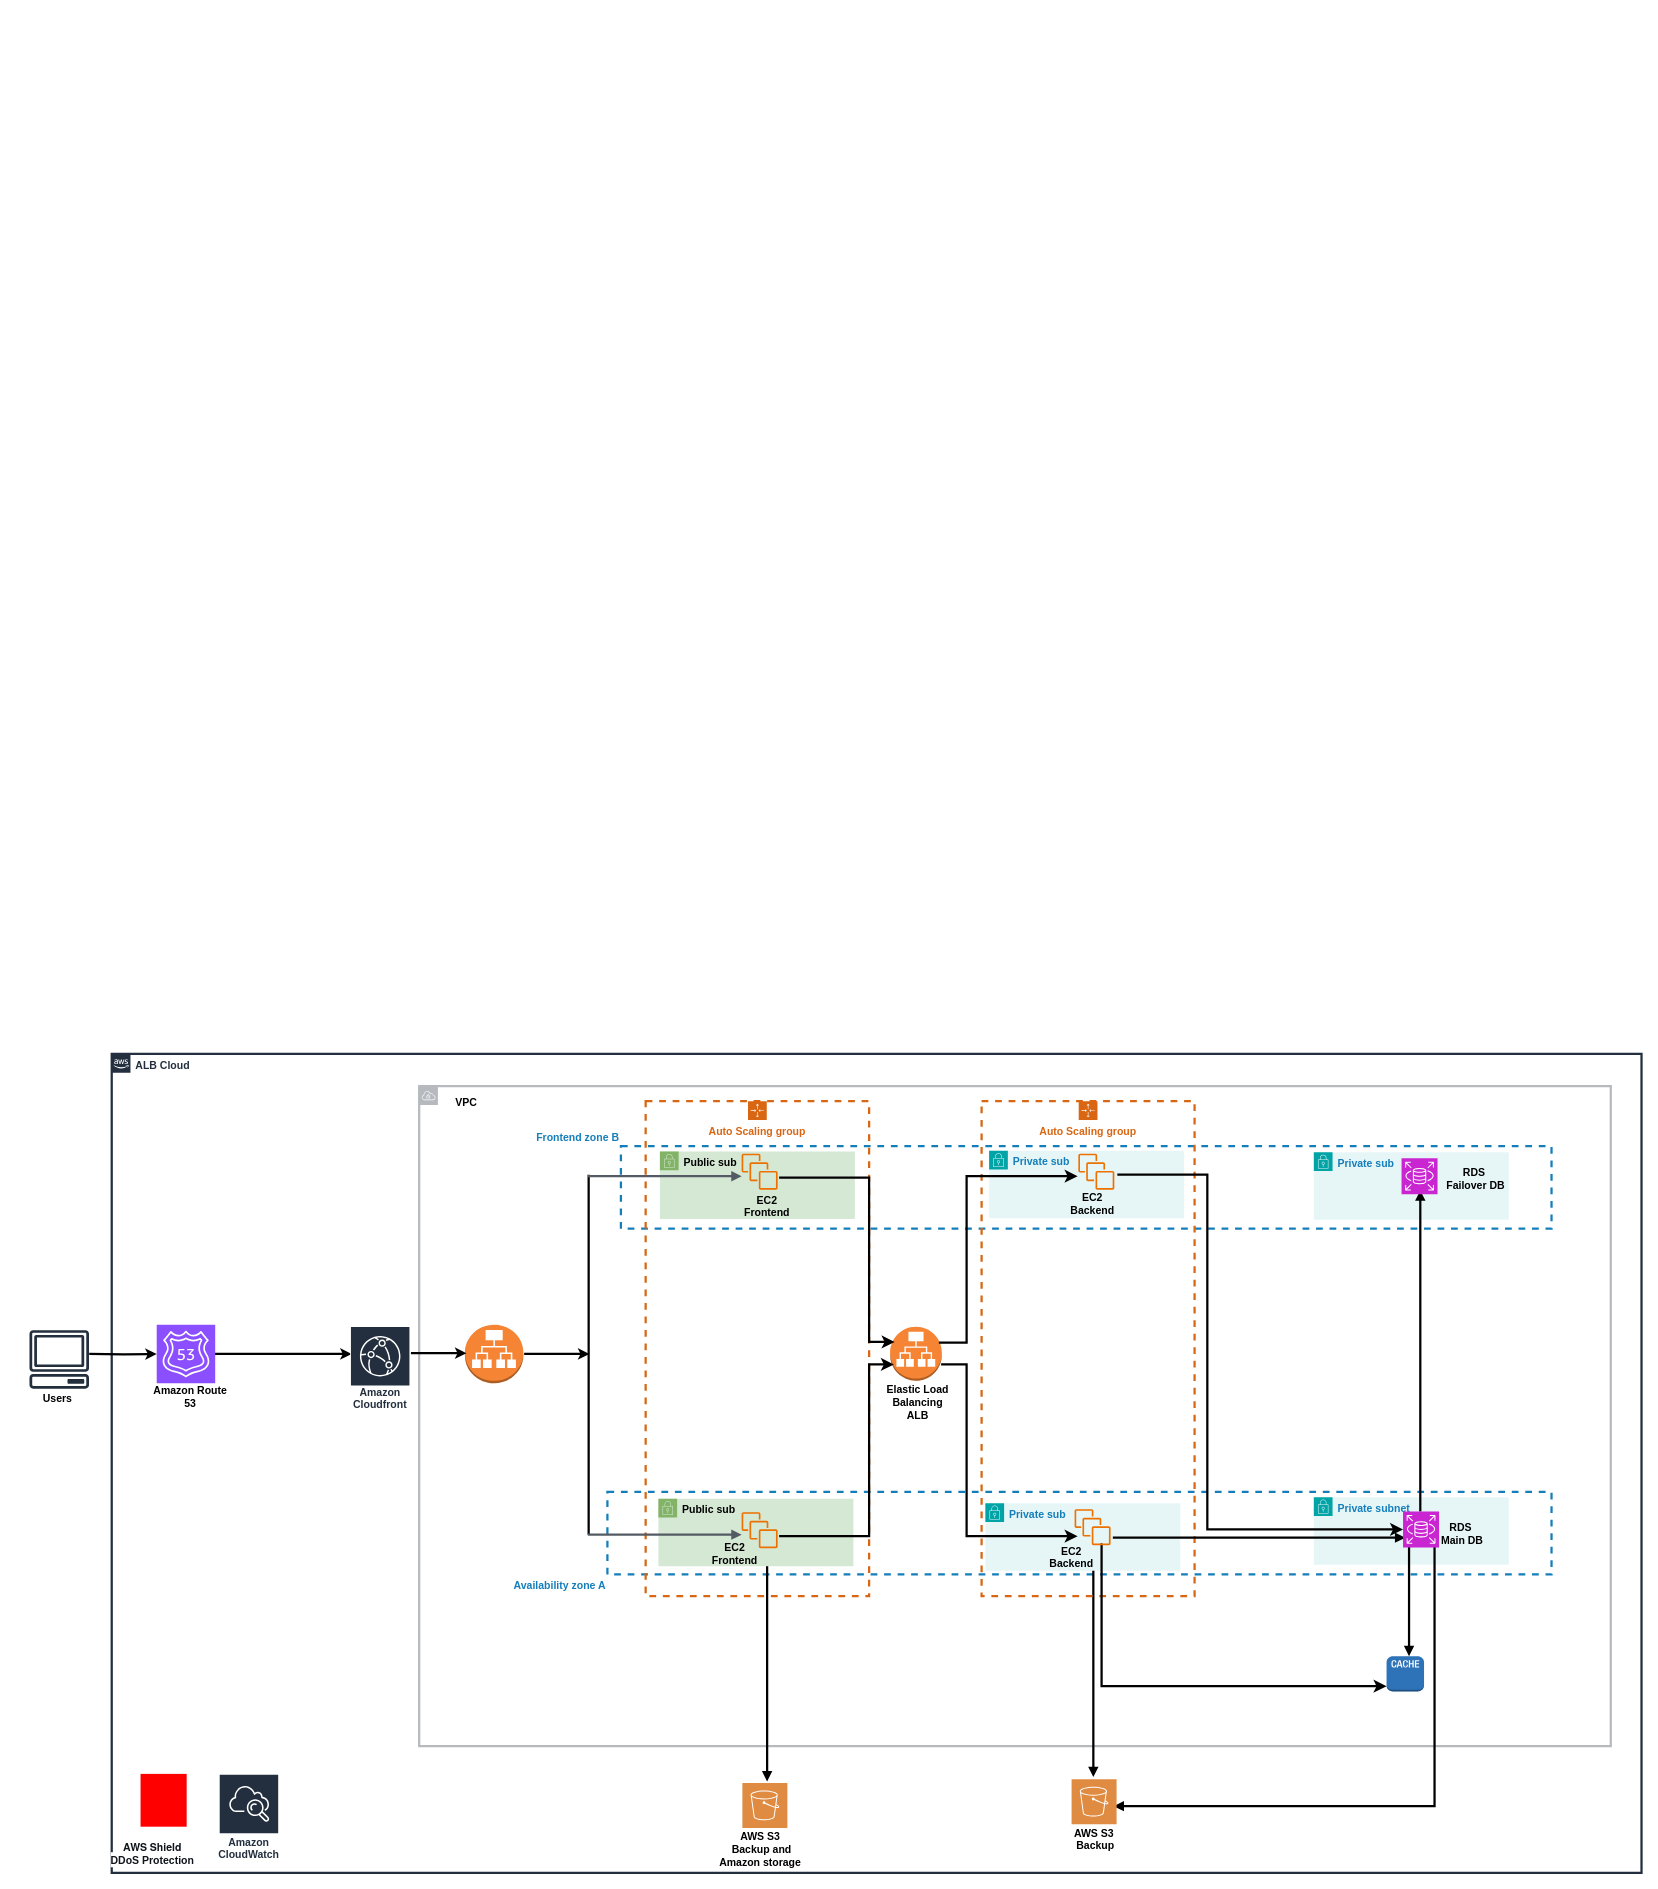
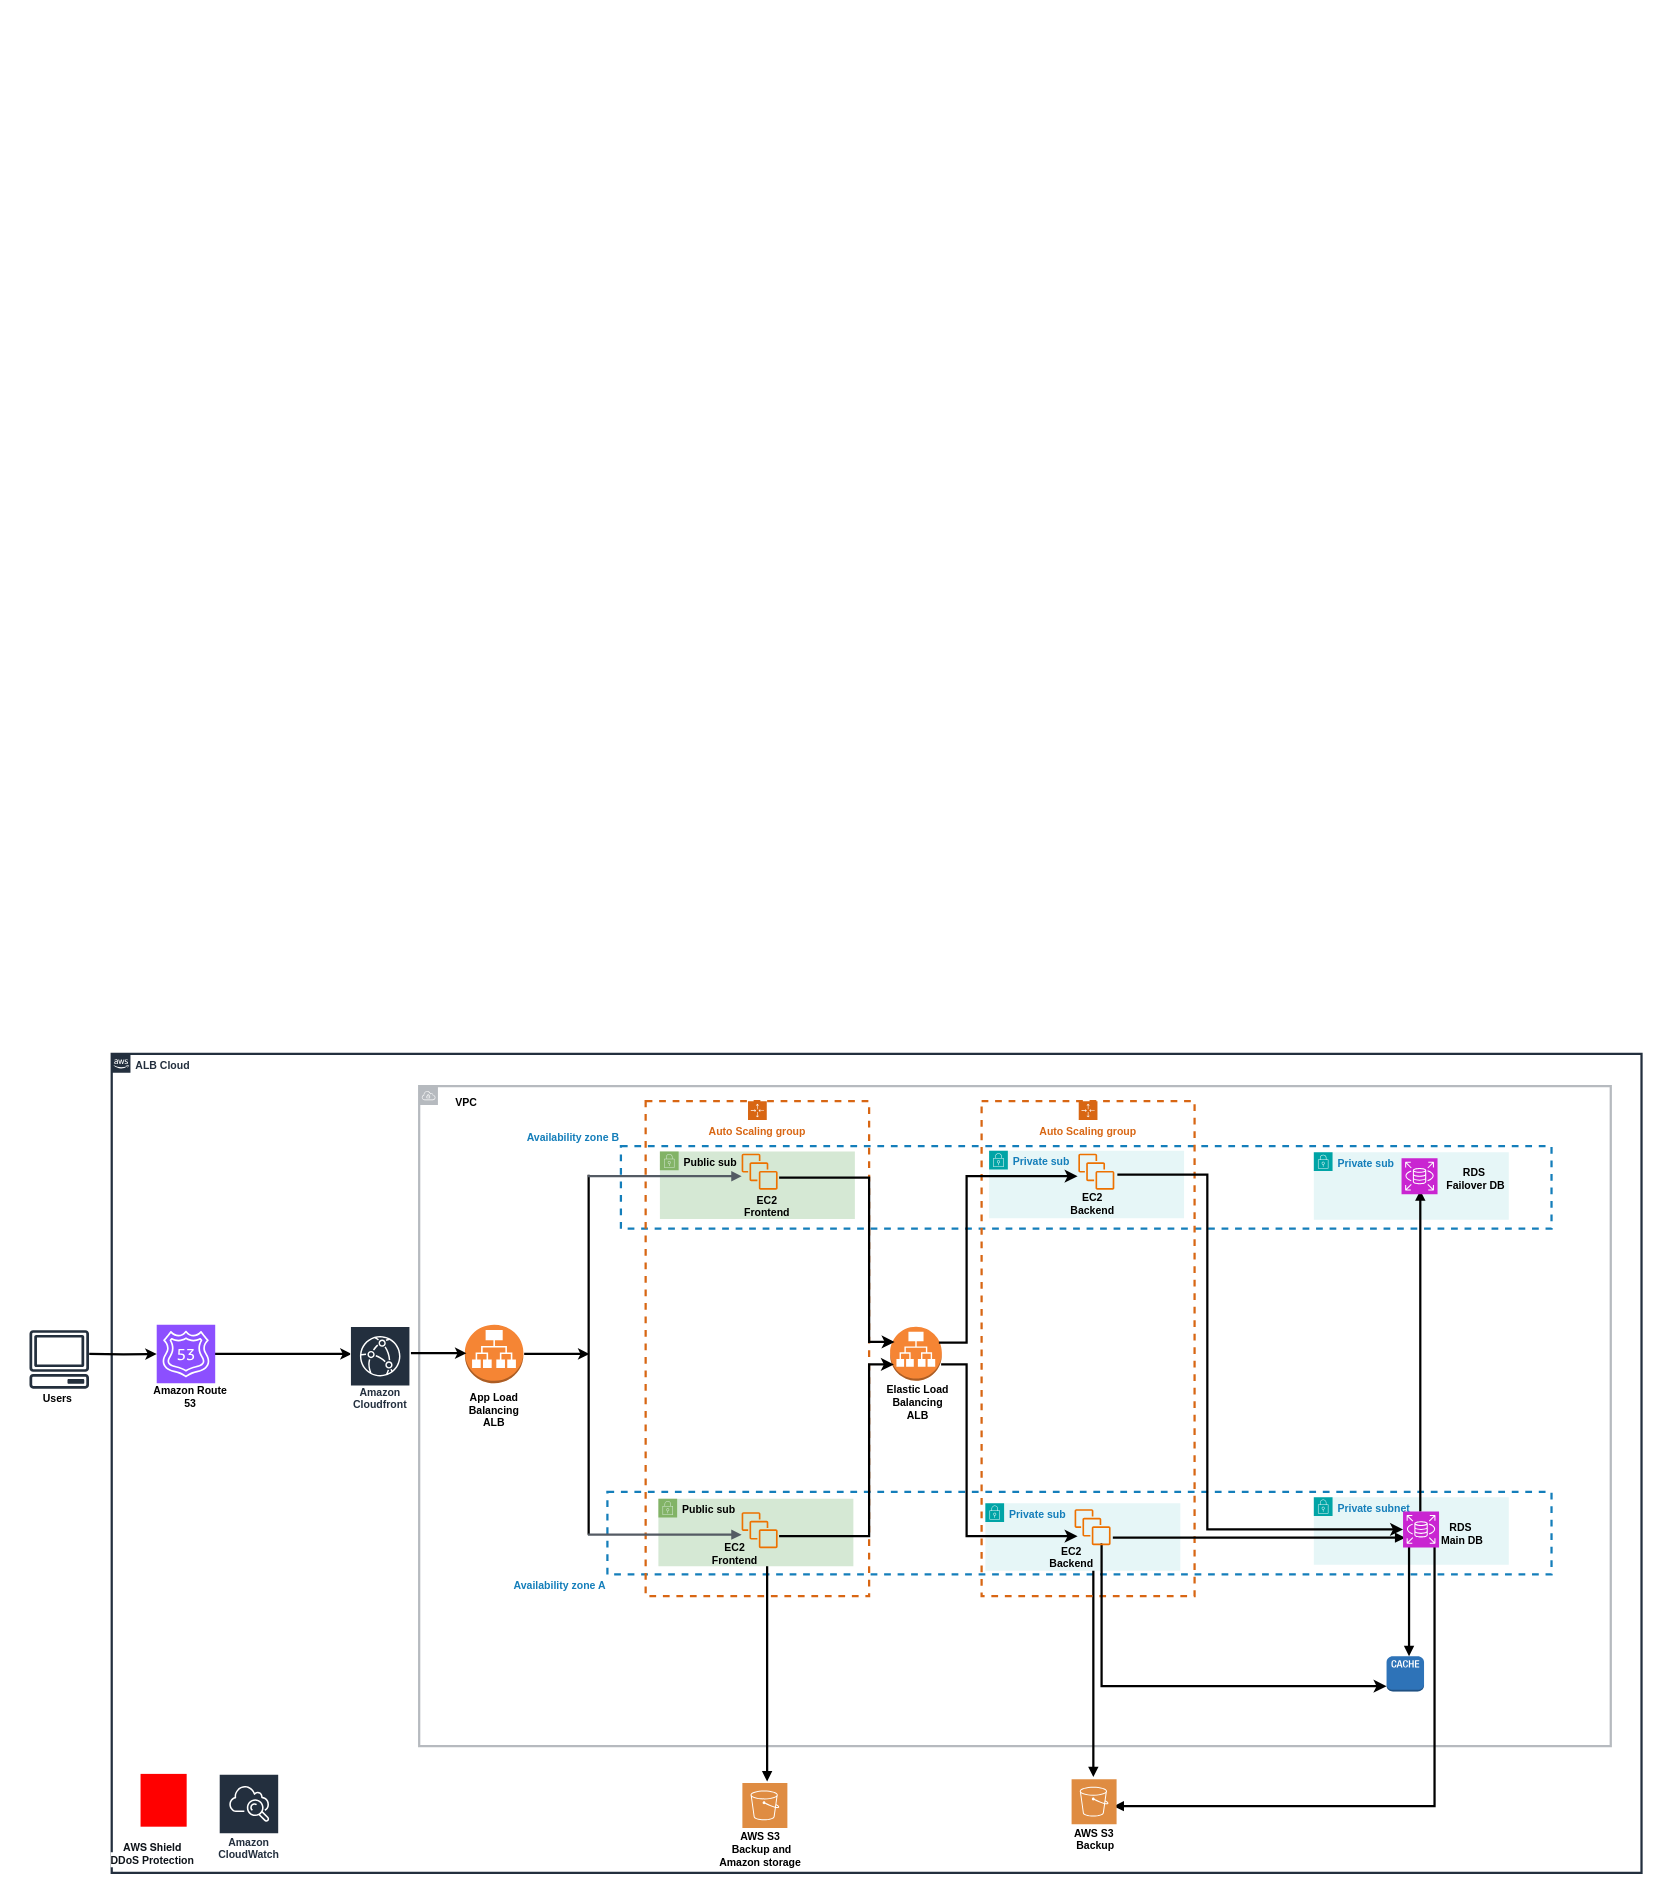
(576, 1138) -> (571, 1138)
none -> (494, 1410)
